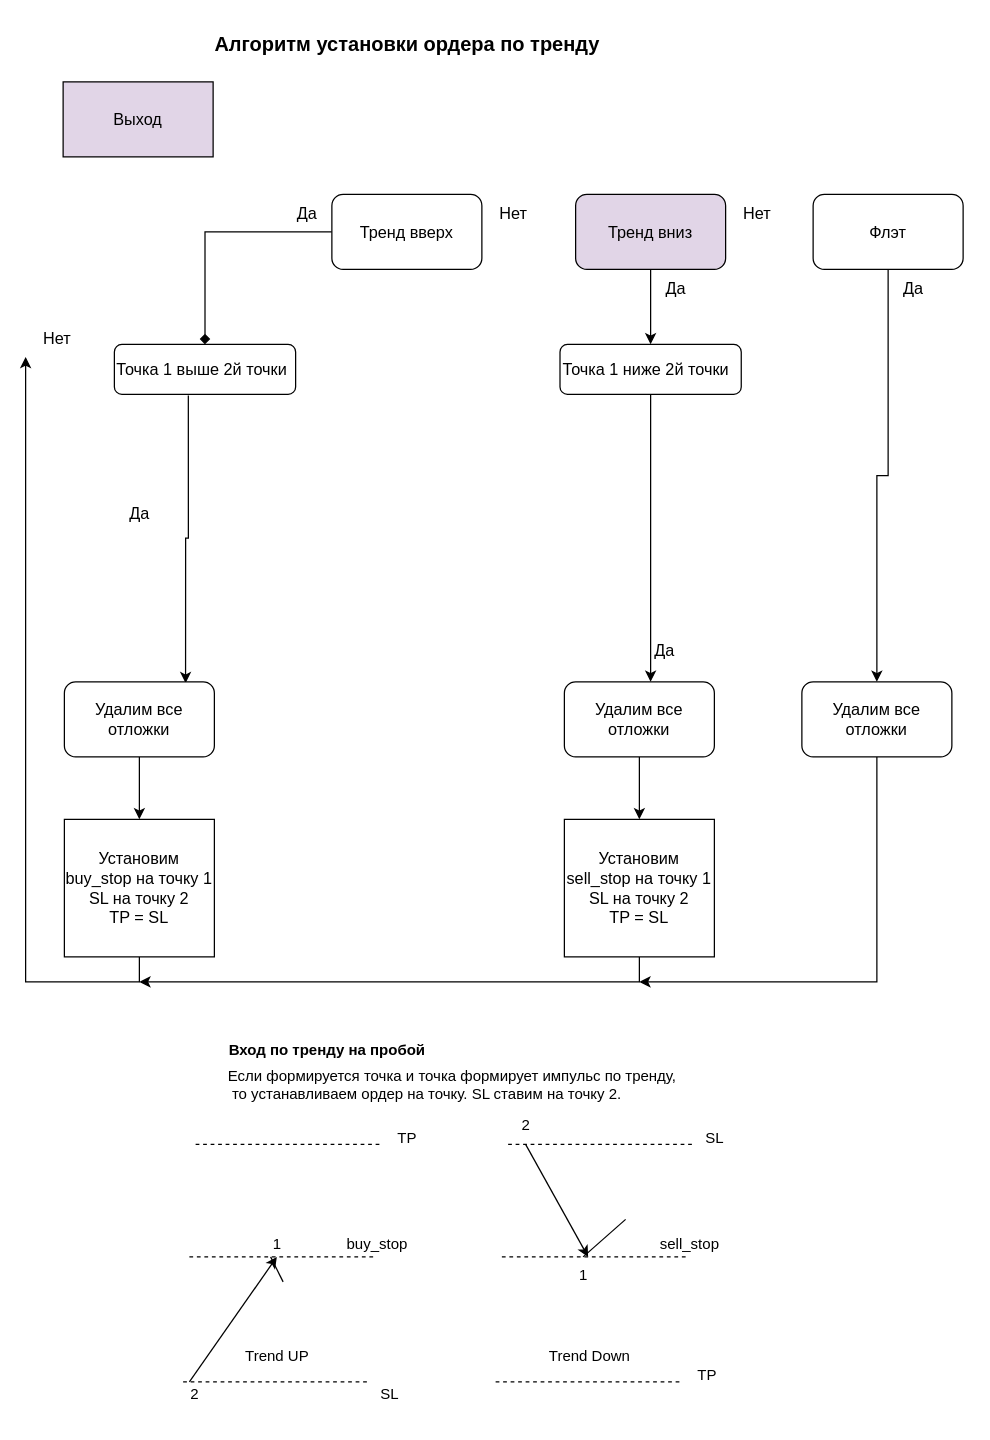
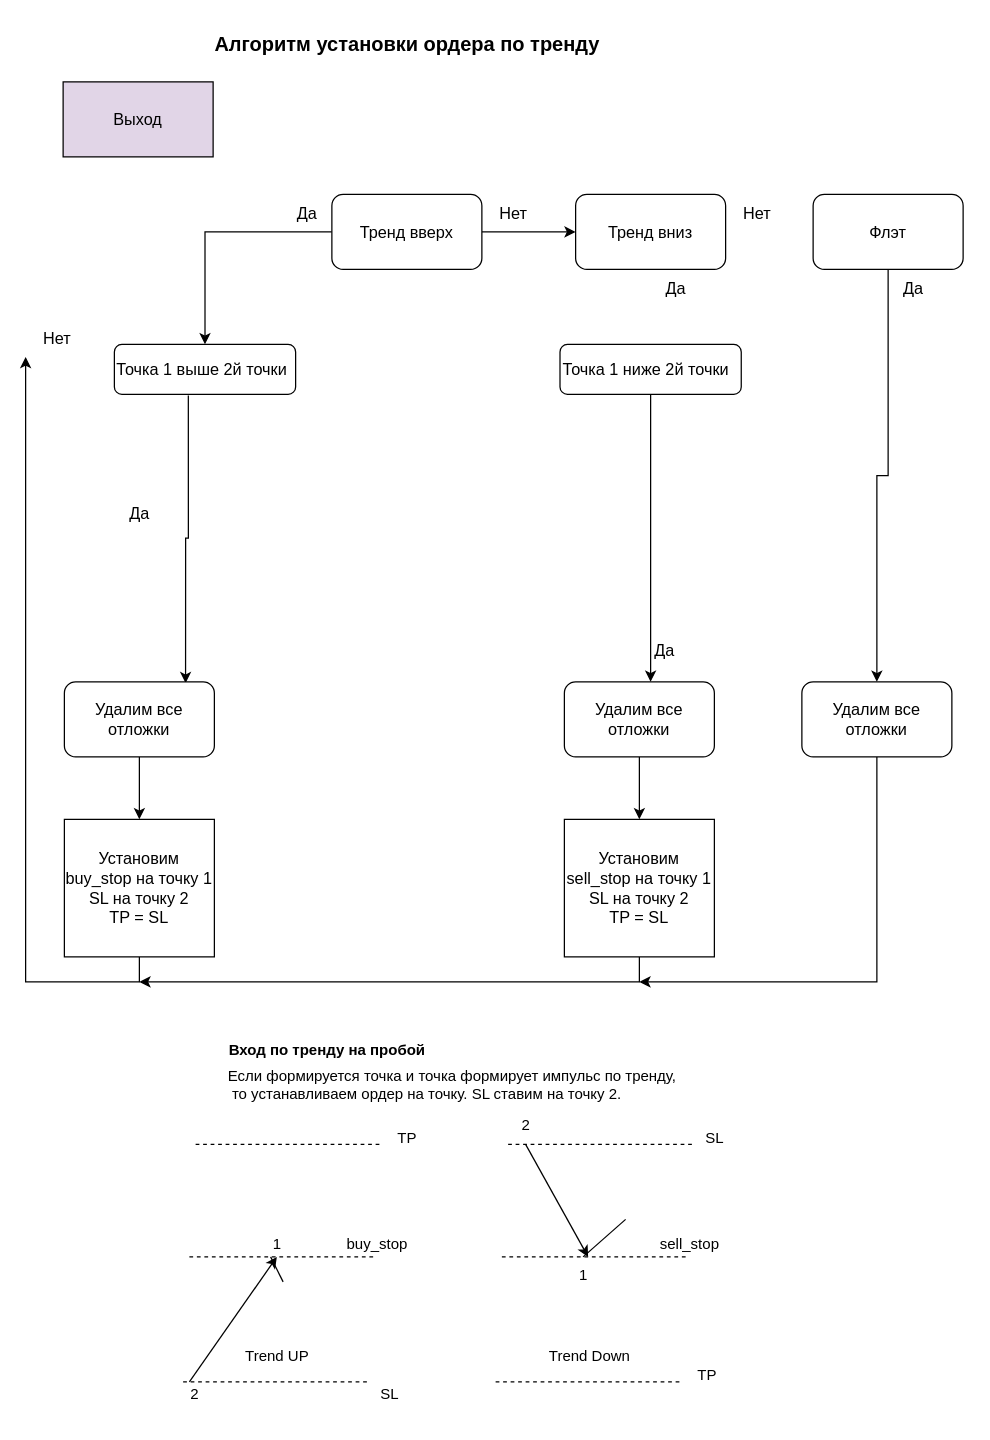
none -> (524, 232)
(651, 232) -> (651, 232)
(651, 302) -> none
(205, 333) -> (205, 334)
